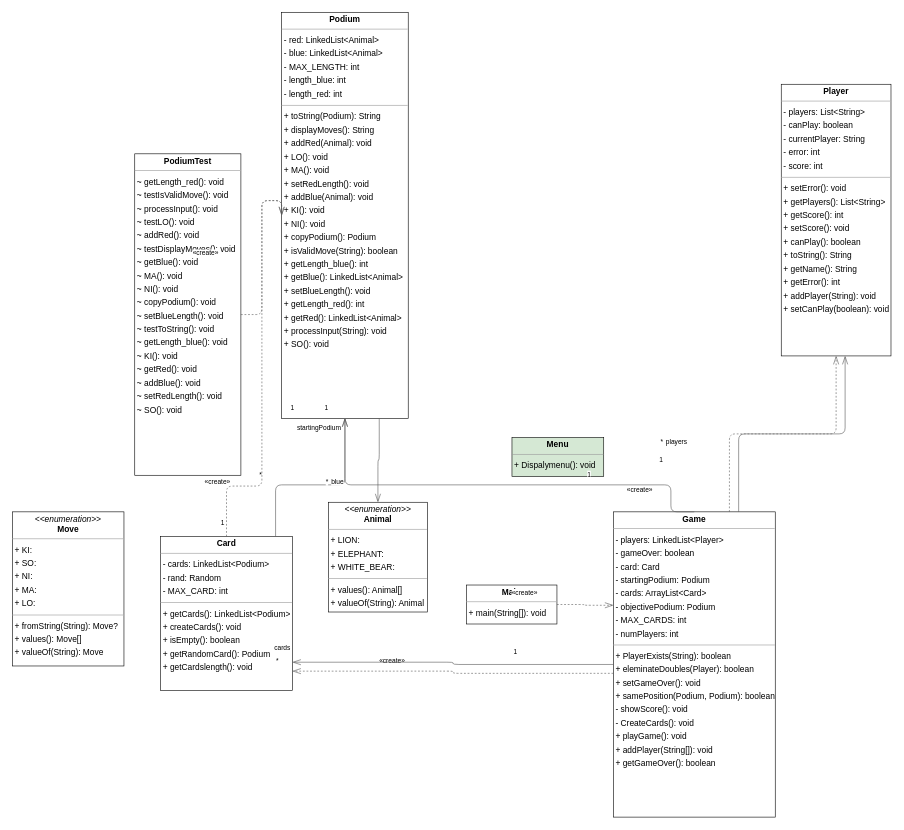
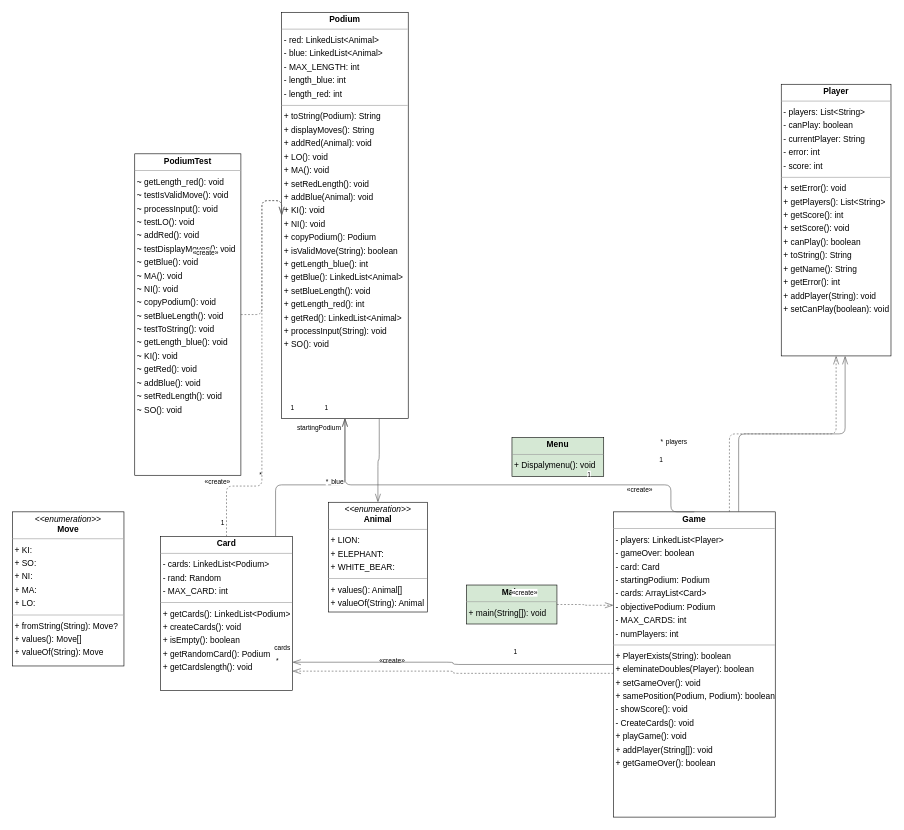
(512, 605) -> (512, 605)
